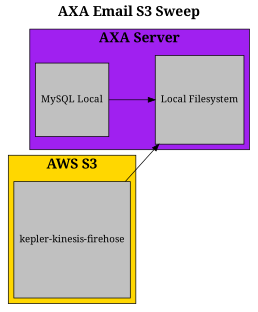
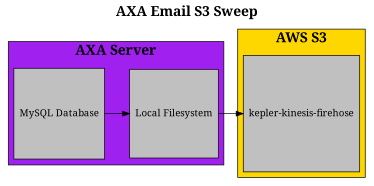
(72, 100) -> (59, 114)
(140, 165) -> (228, 114)
